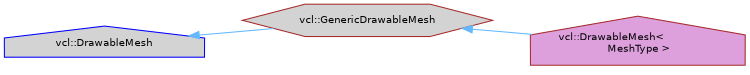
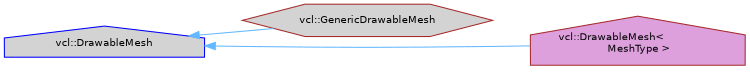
(502, 32) -> (373, 47)
